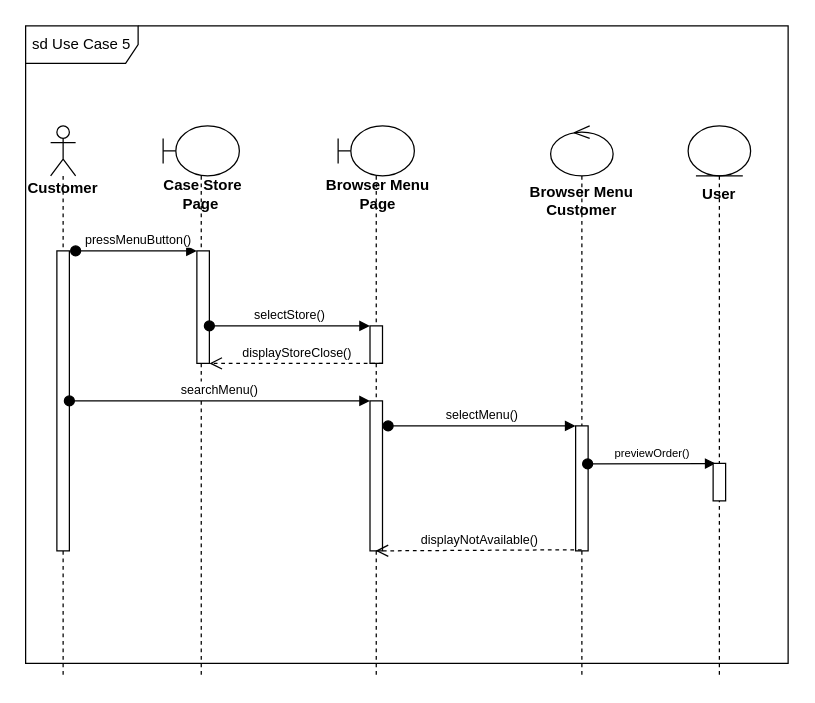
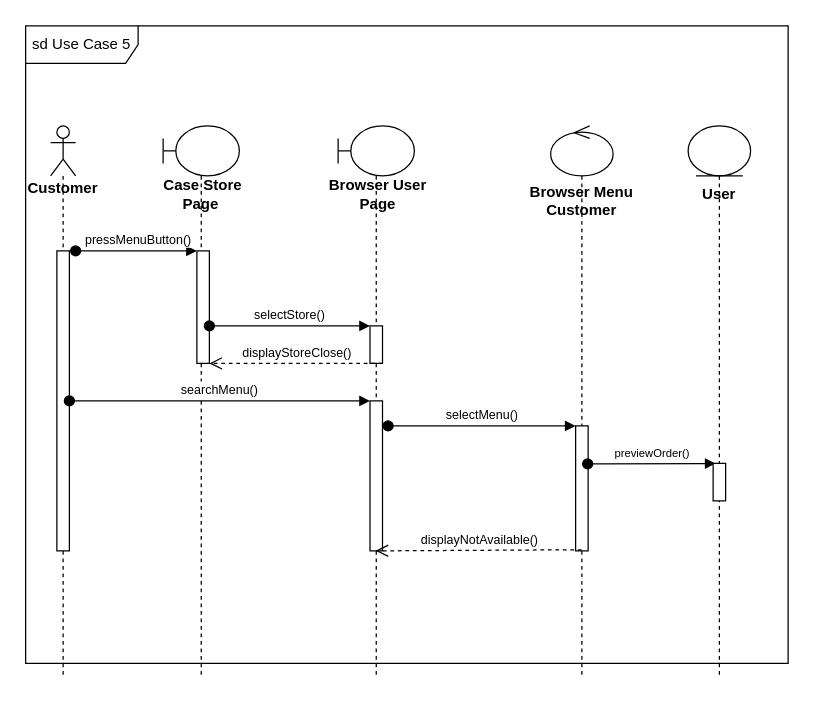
(378, 194) -> (378, 194)
